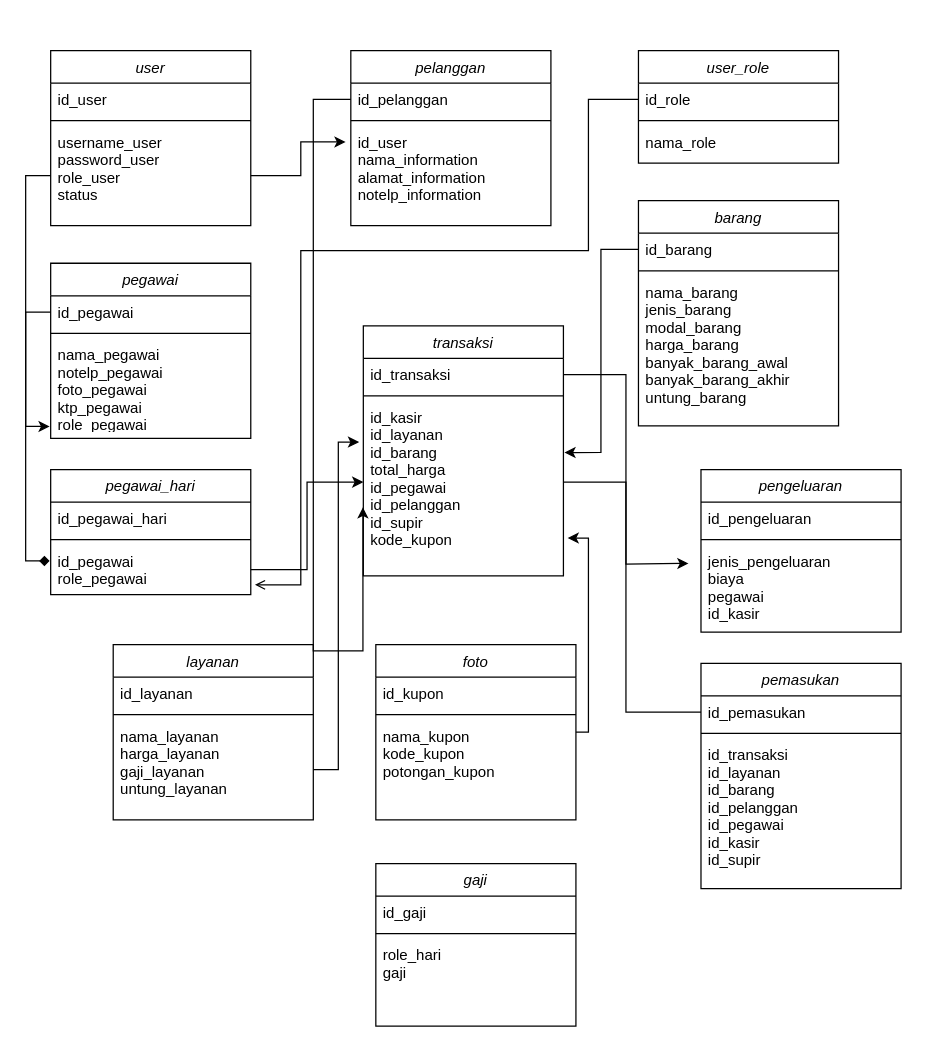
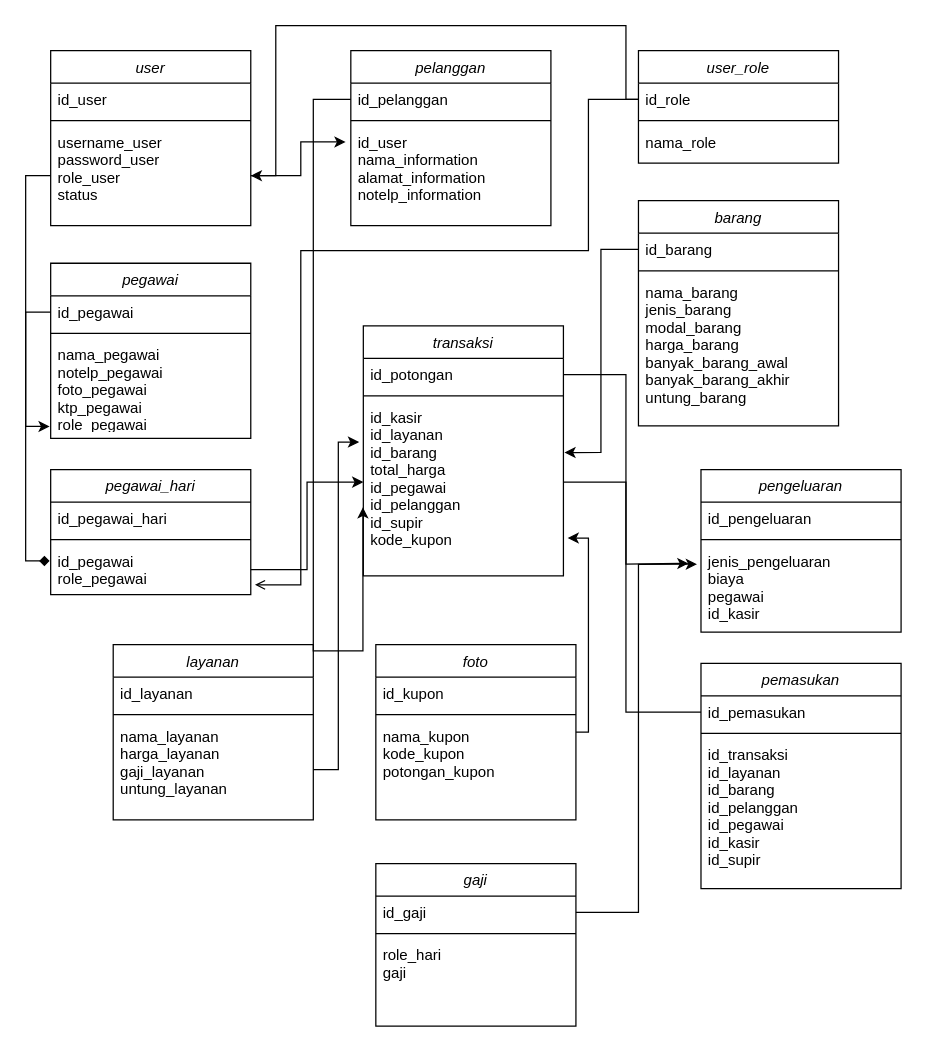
none -> (413, 26)
(417, 375) -> (414, 375)
none -> (638, 770)
